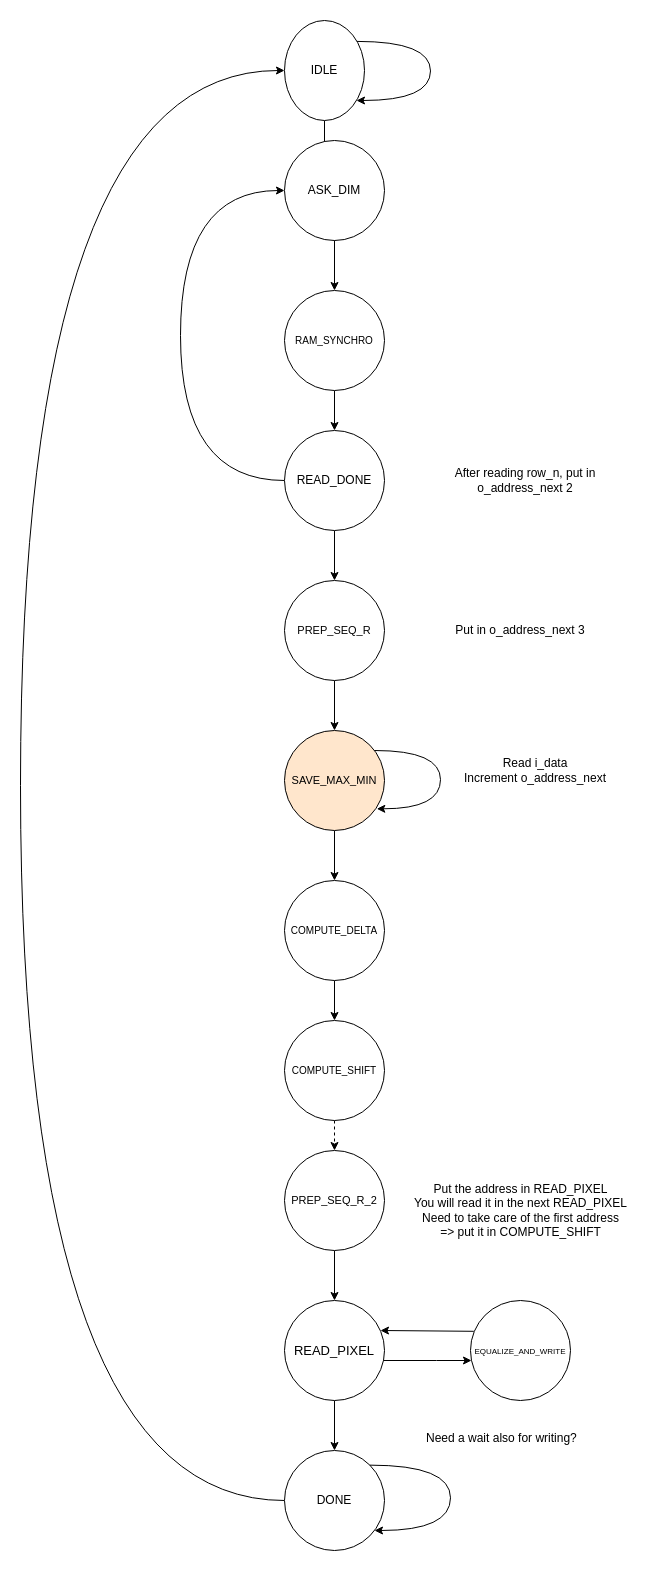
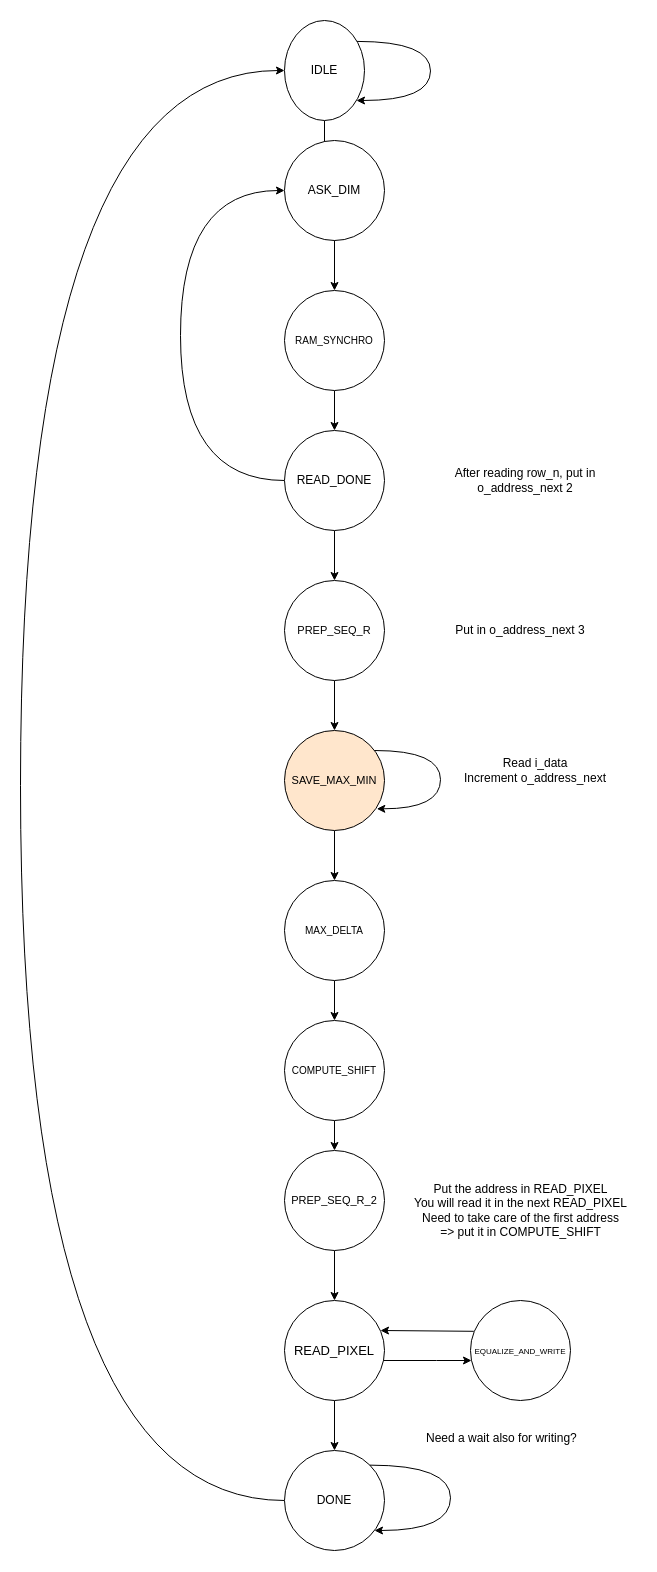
(335, 931) -> (335, 931)
(335, 1133) -> (335, 1133)
